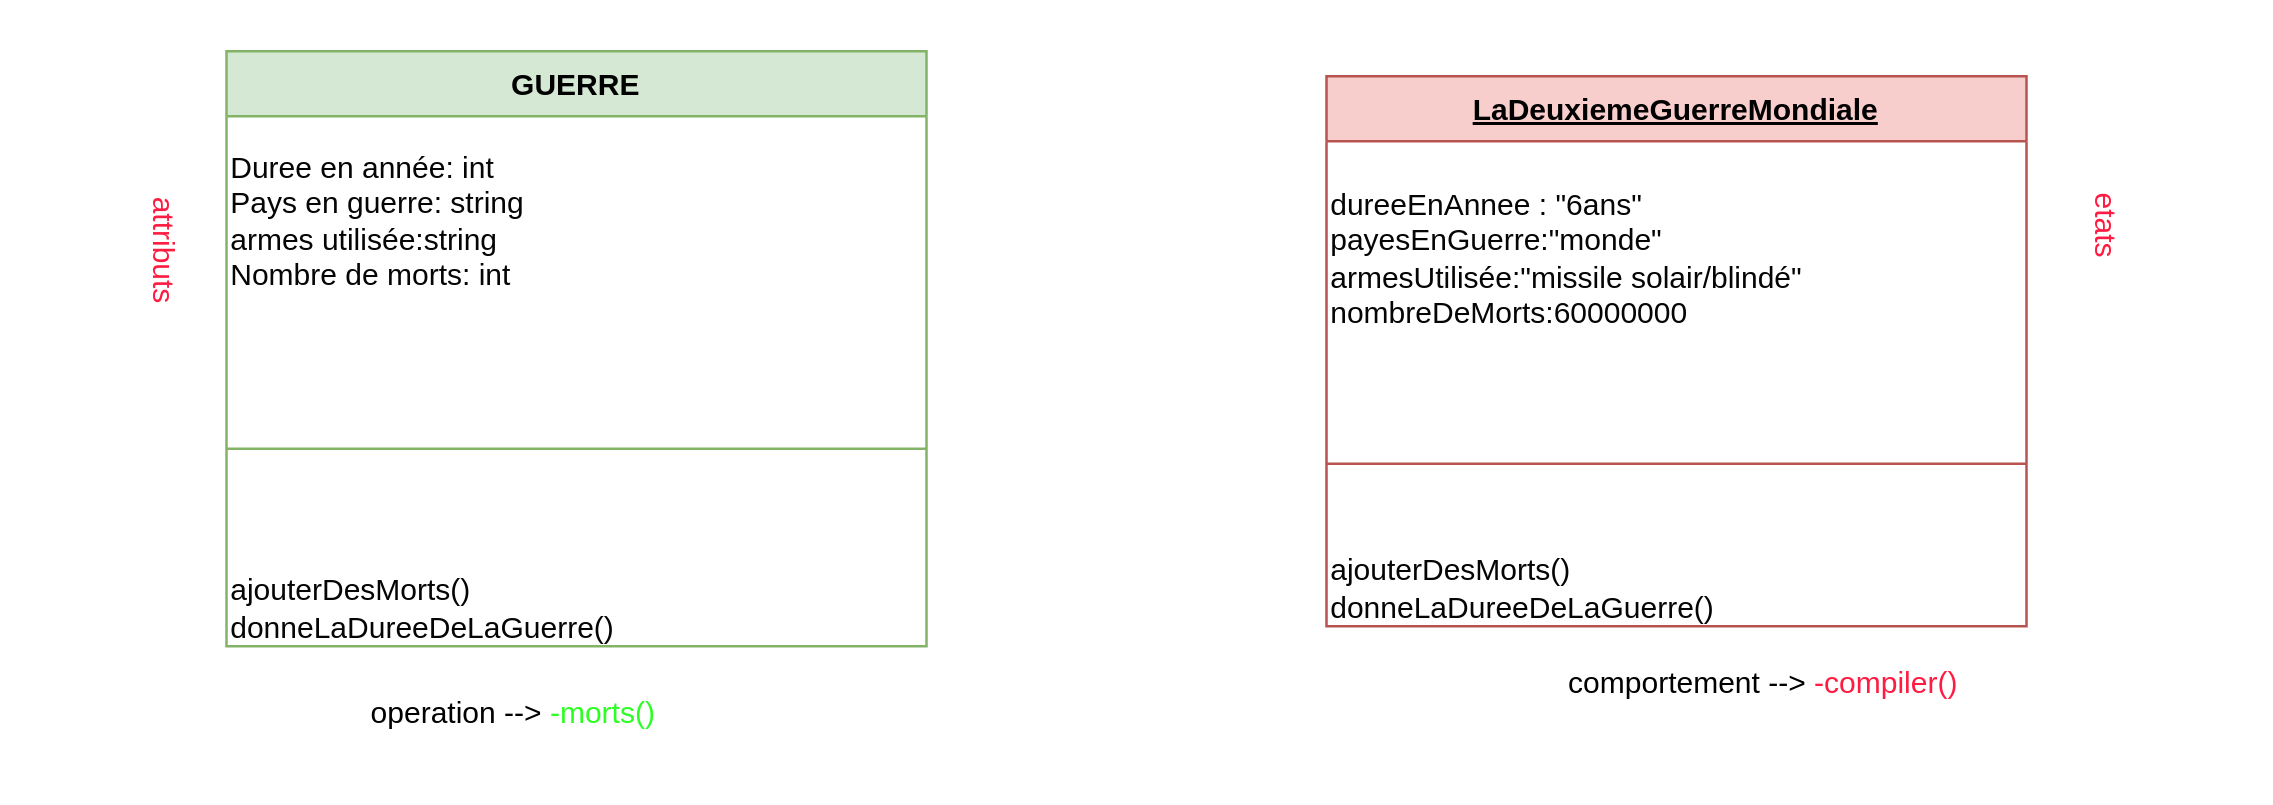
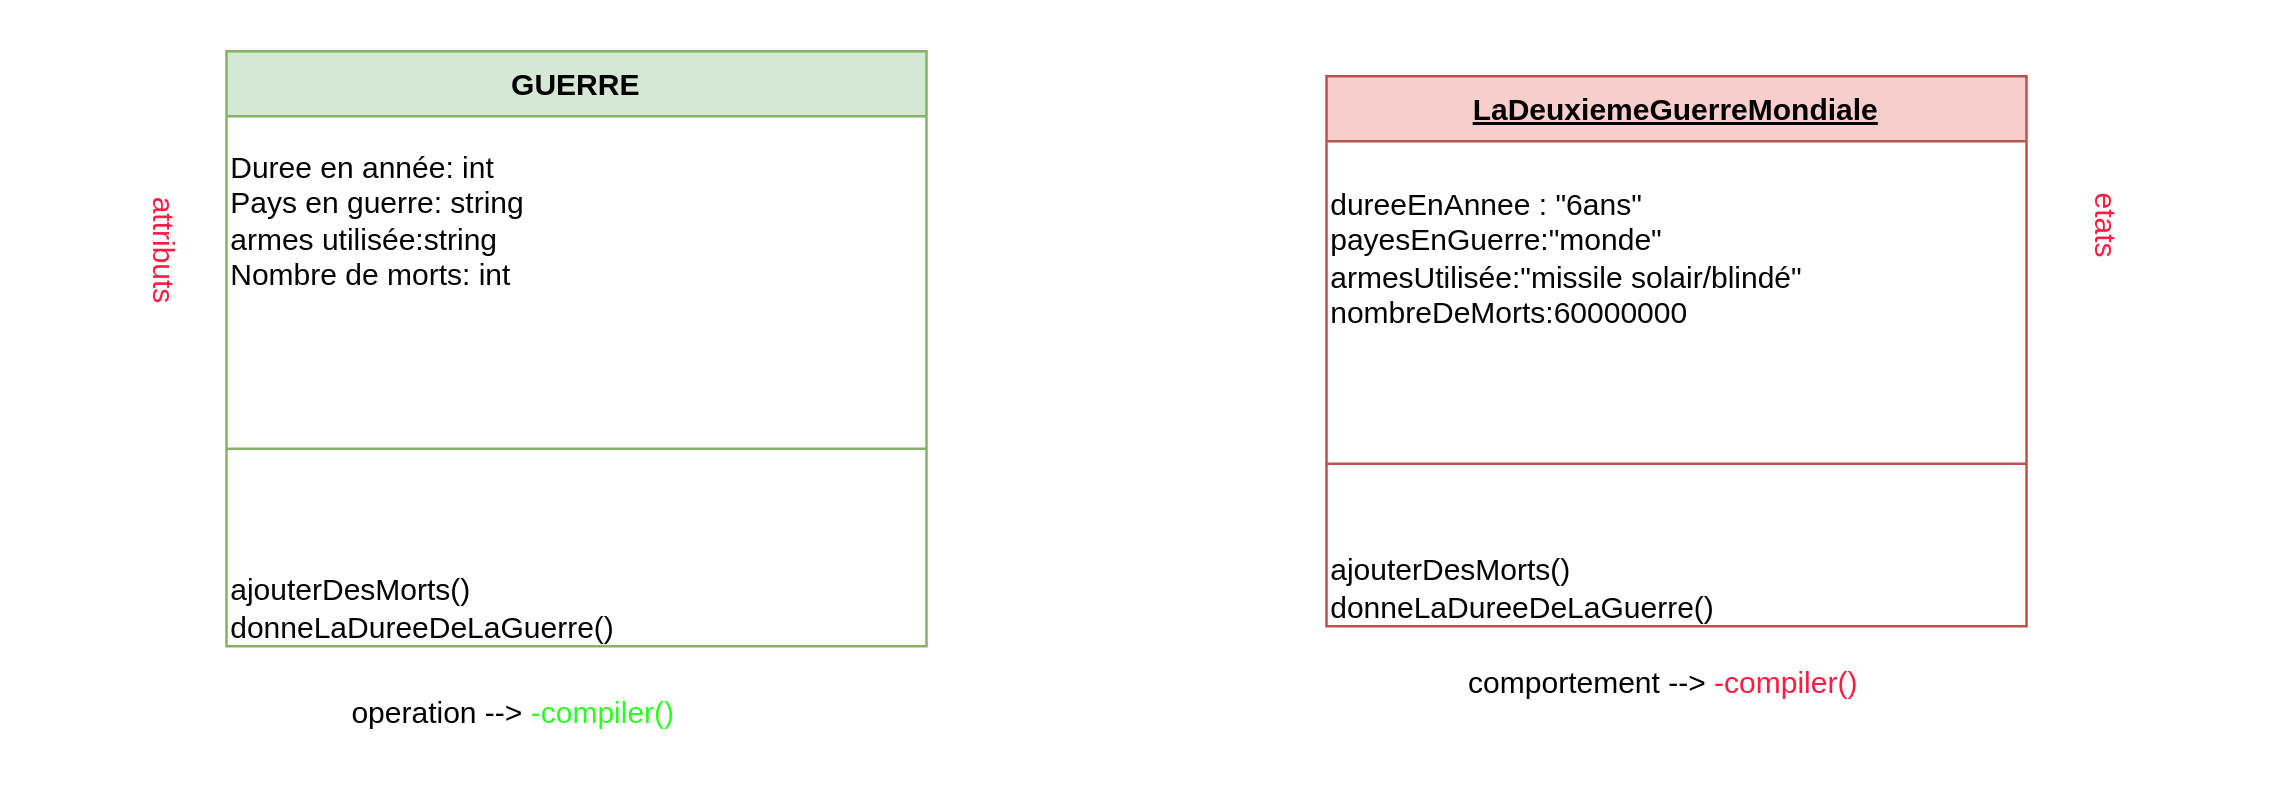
(1764, 684) -> (1664, 684)
(514, 714) -> (514, 714)
